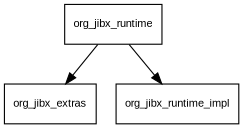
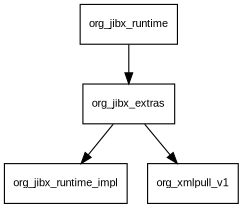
(142, 60) -> (101, 140)
none -> (193, 184)
